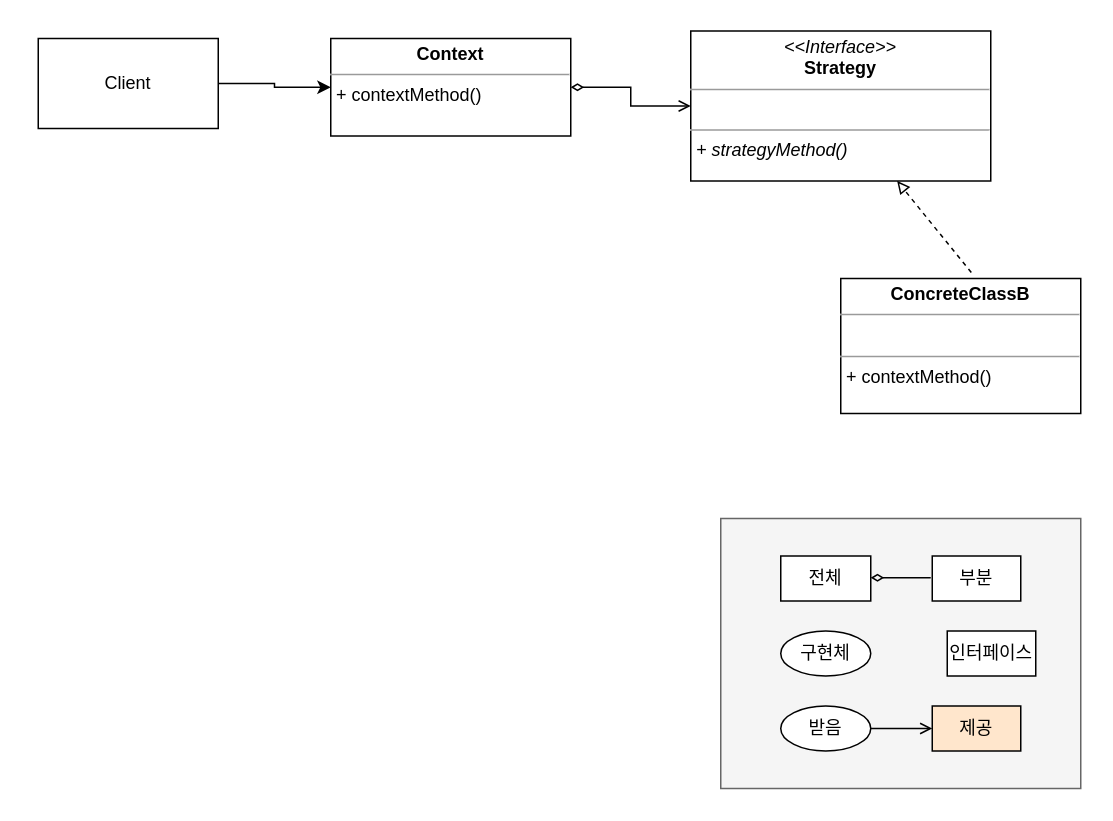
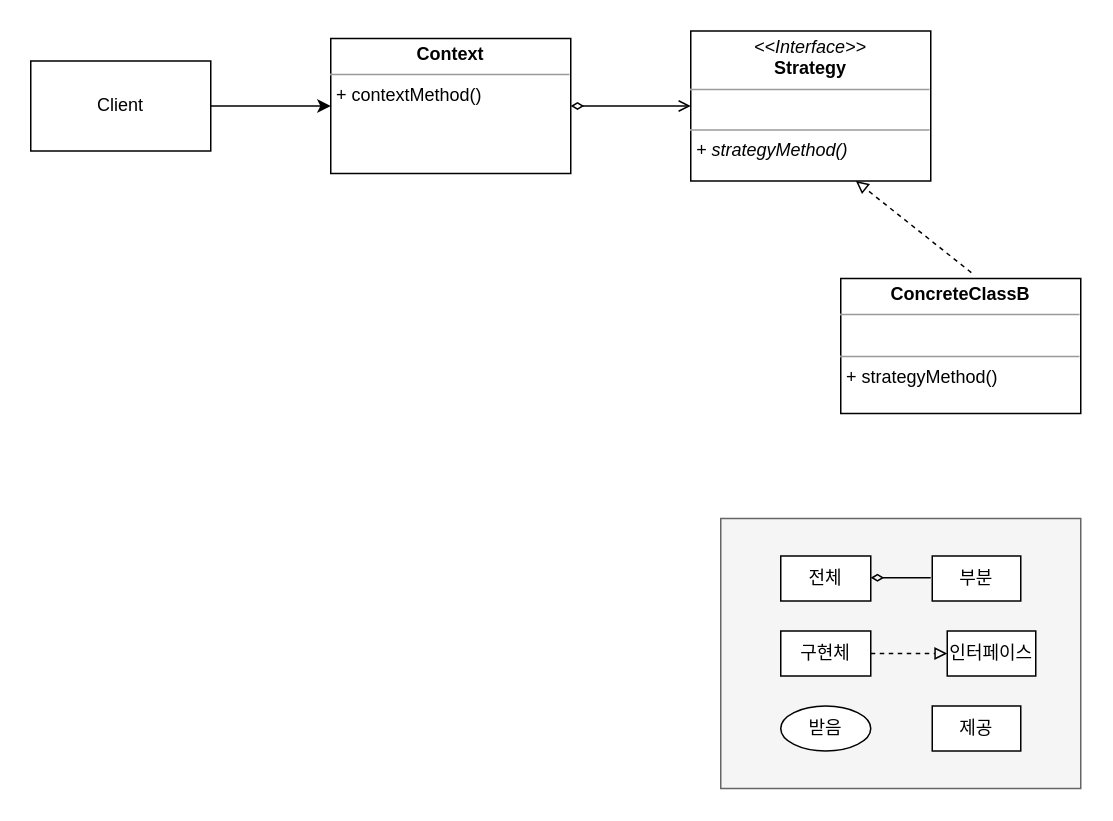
(128, 83) -> (121, 106)
(451, 87) -> (451, 106)
(841, 106) -> (811, 106)
(924, 300) -> (929, 300)
(826, 653) -> (826, 653)
none -> (903, 653)
(900, 728) -> none
(977, 728) -> (977, 728)
